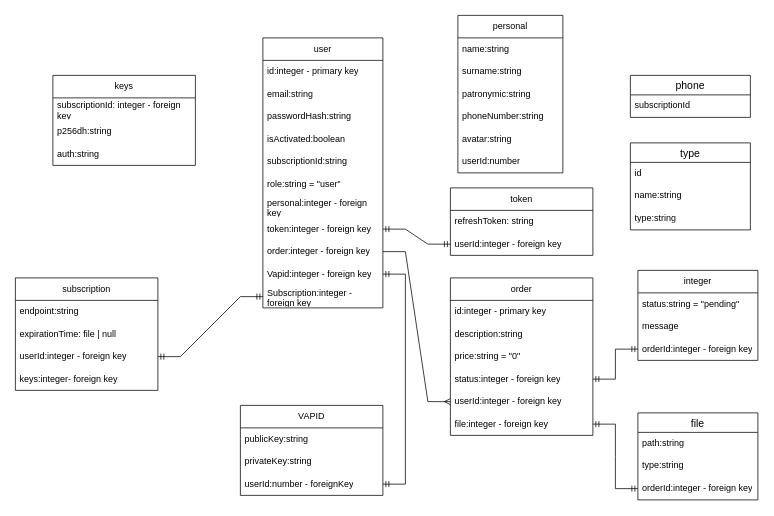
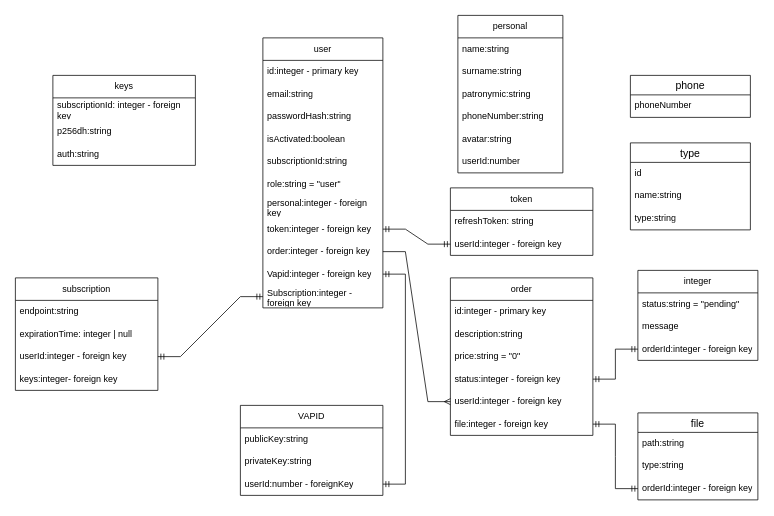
(668, 106) -> (663, 106)
(74, 334) -> (83, 334)
